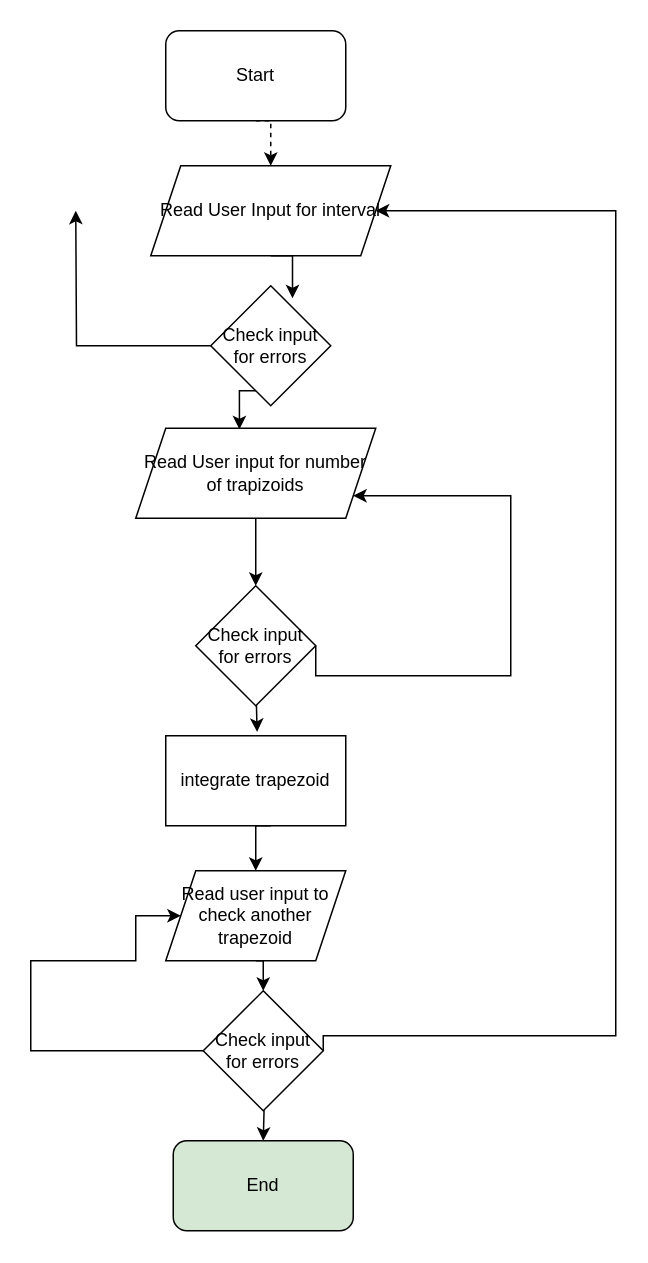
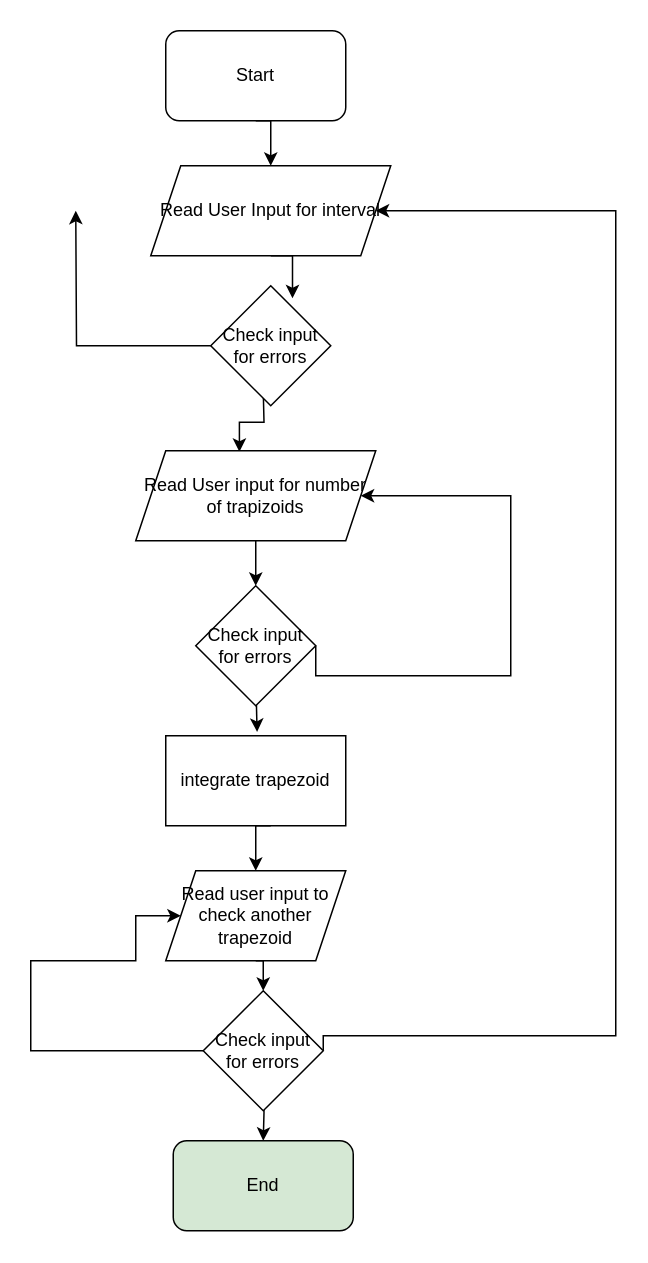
(271, 135) -> (271, 135)
(256, 473) -> (256, 496)
